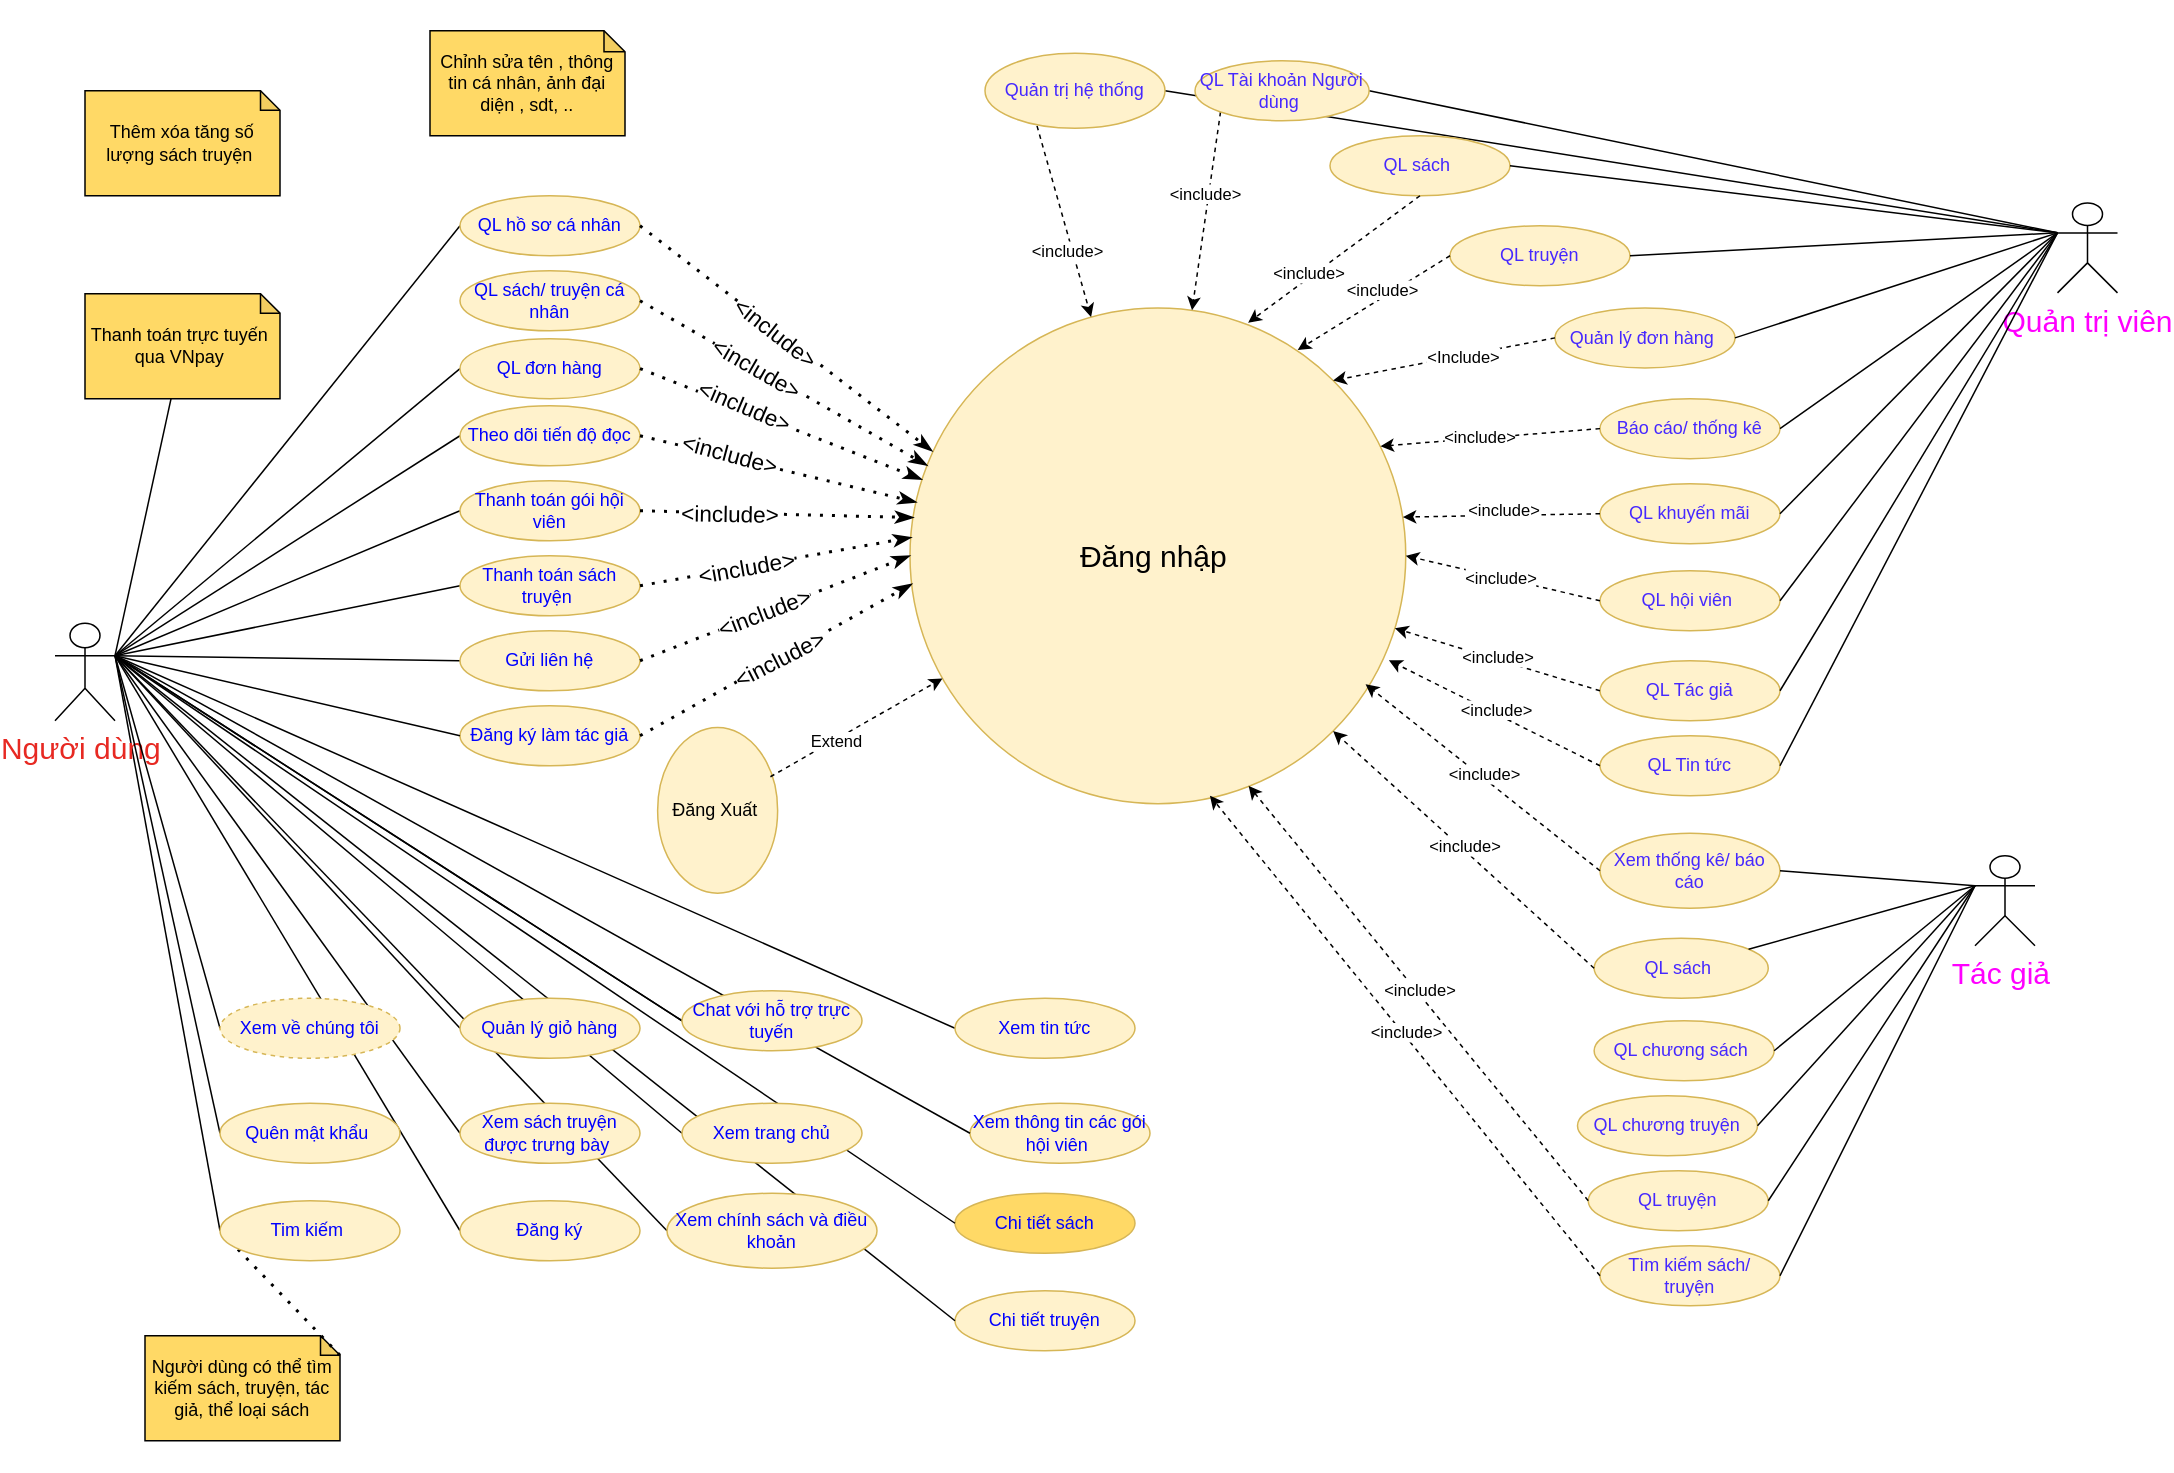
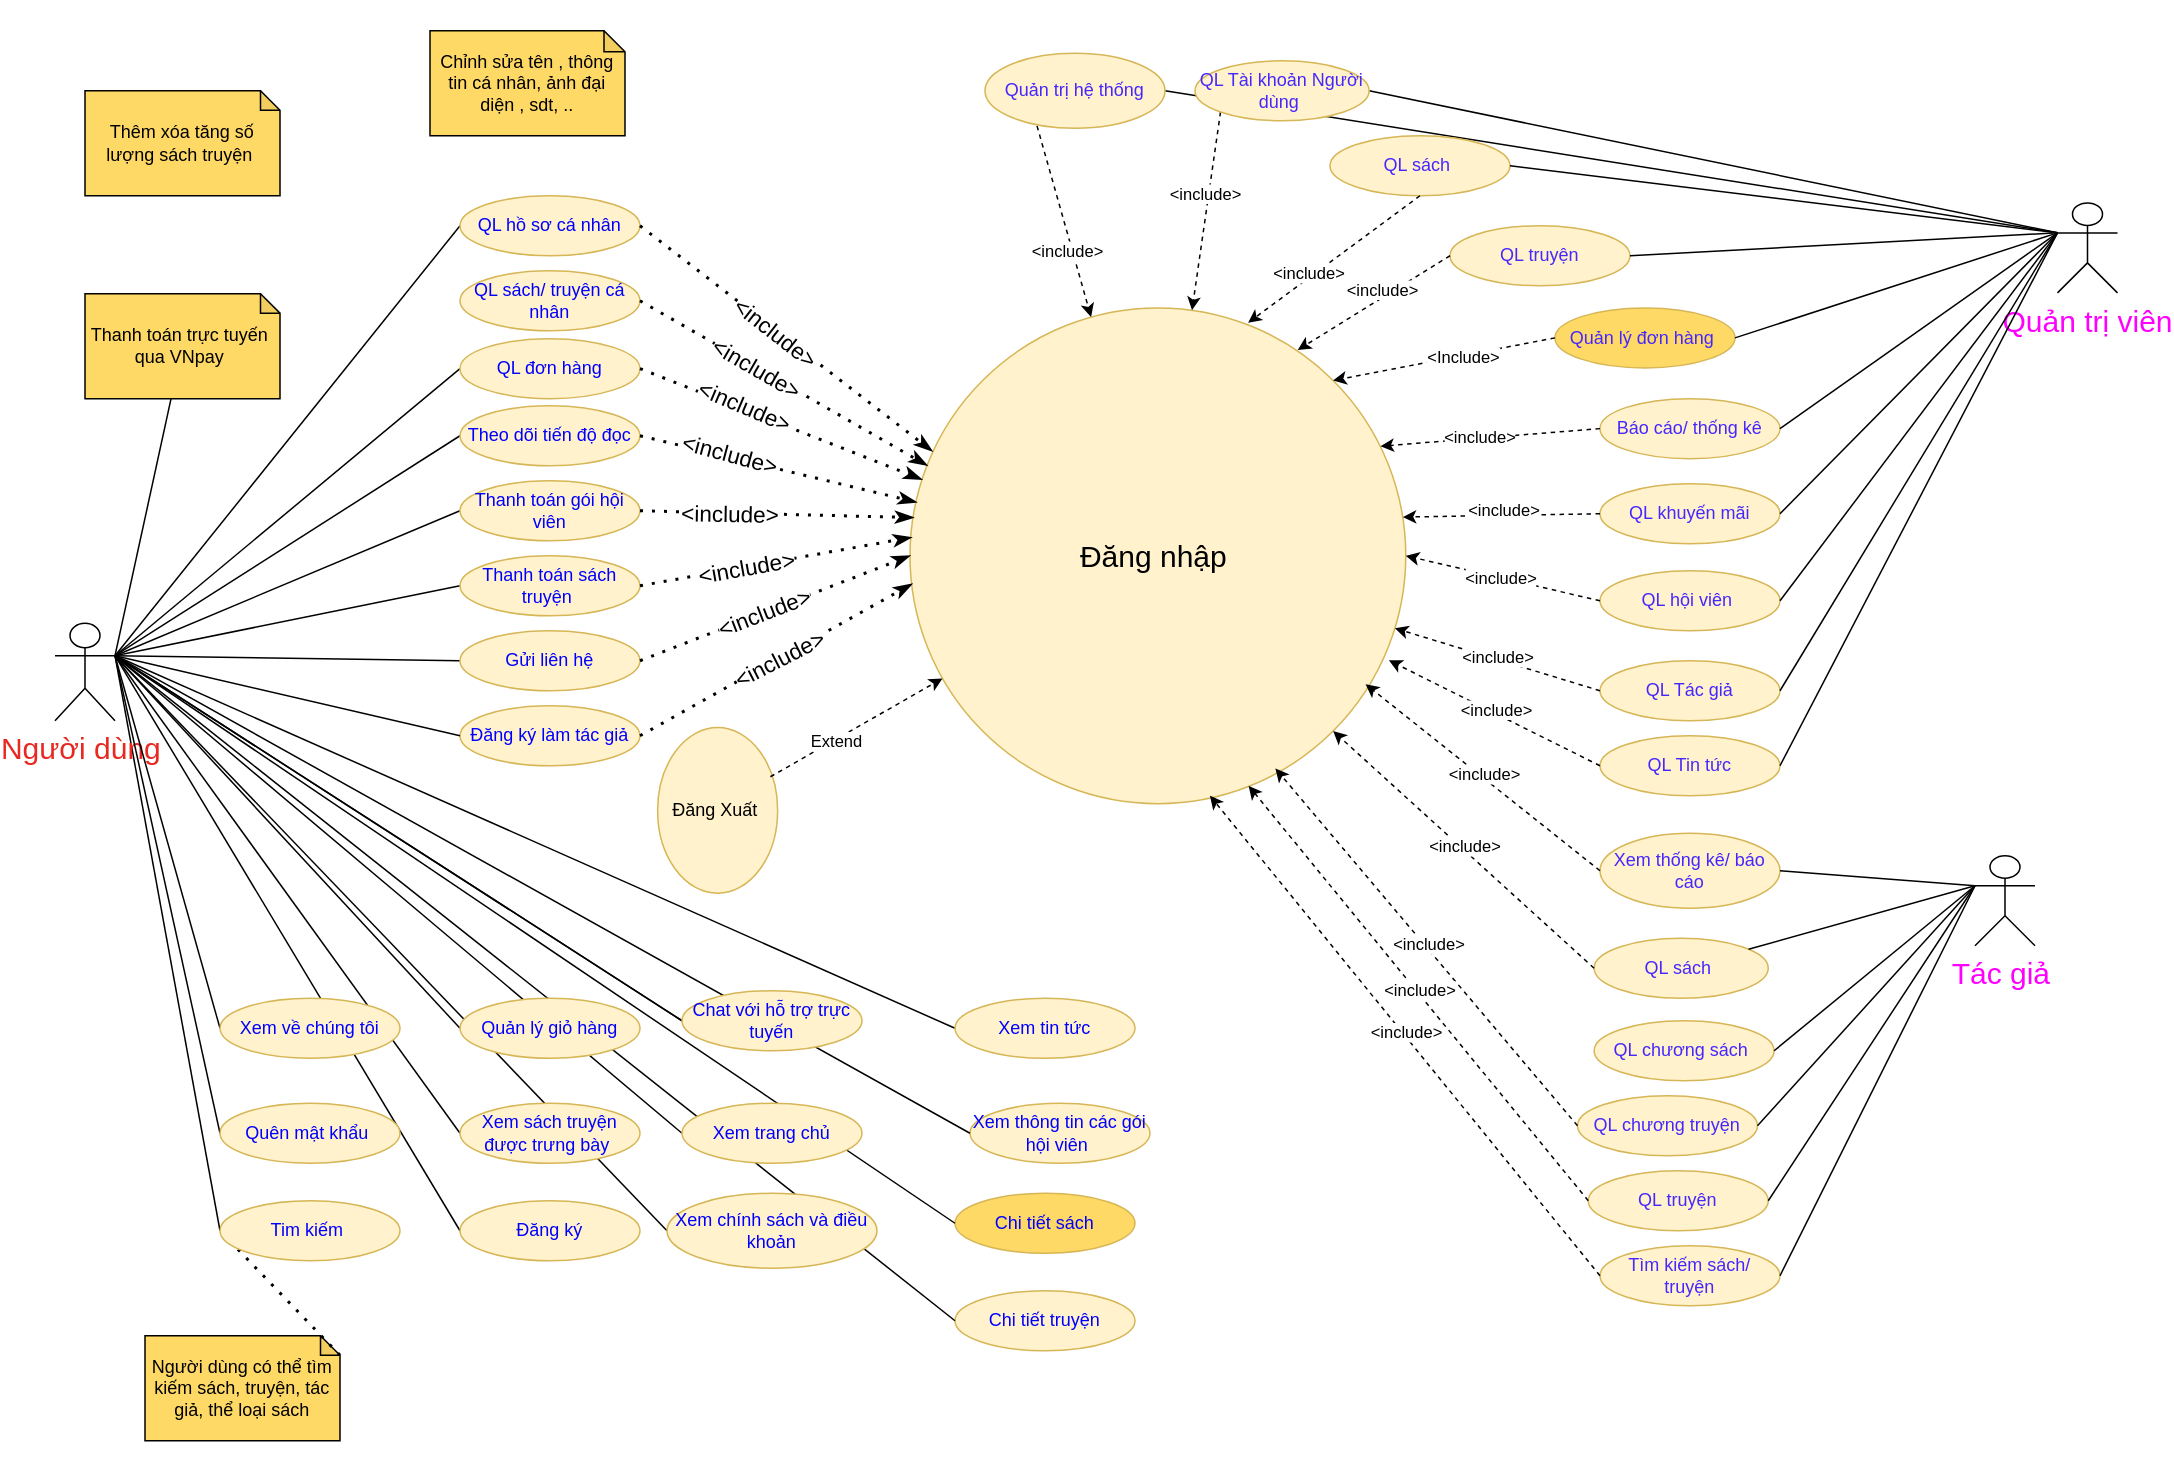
(1645, 338) -> (1645, 338)
none -> (1429, 951)
(310, 1028) -> (310, 1028)
